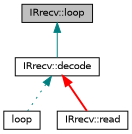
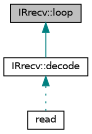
(22, 120) -> (46, 120)
(93, 120) -> none
